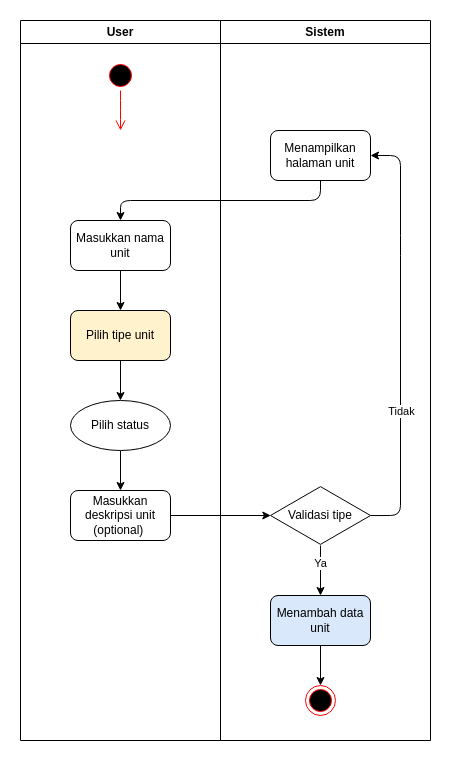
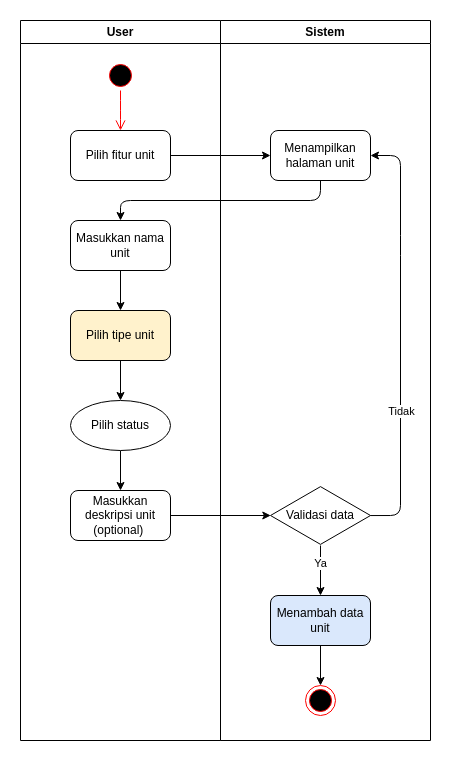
none -> (121, 156)
none -> (217, 156)
(321, 516) -> (321, 516)
